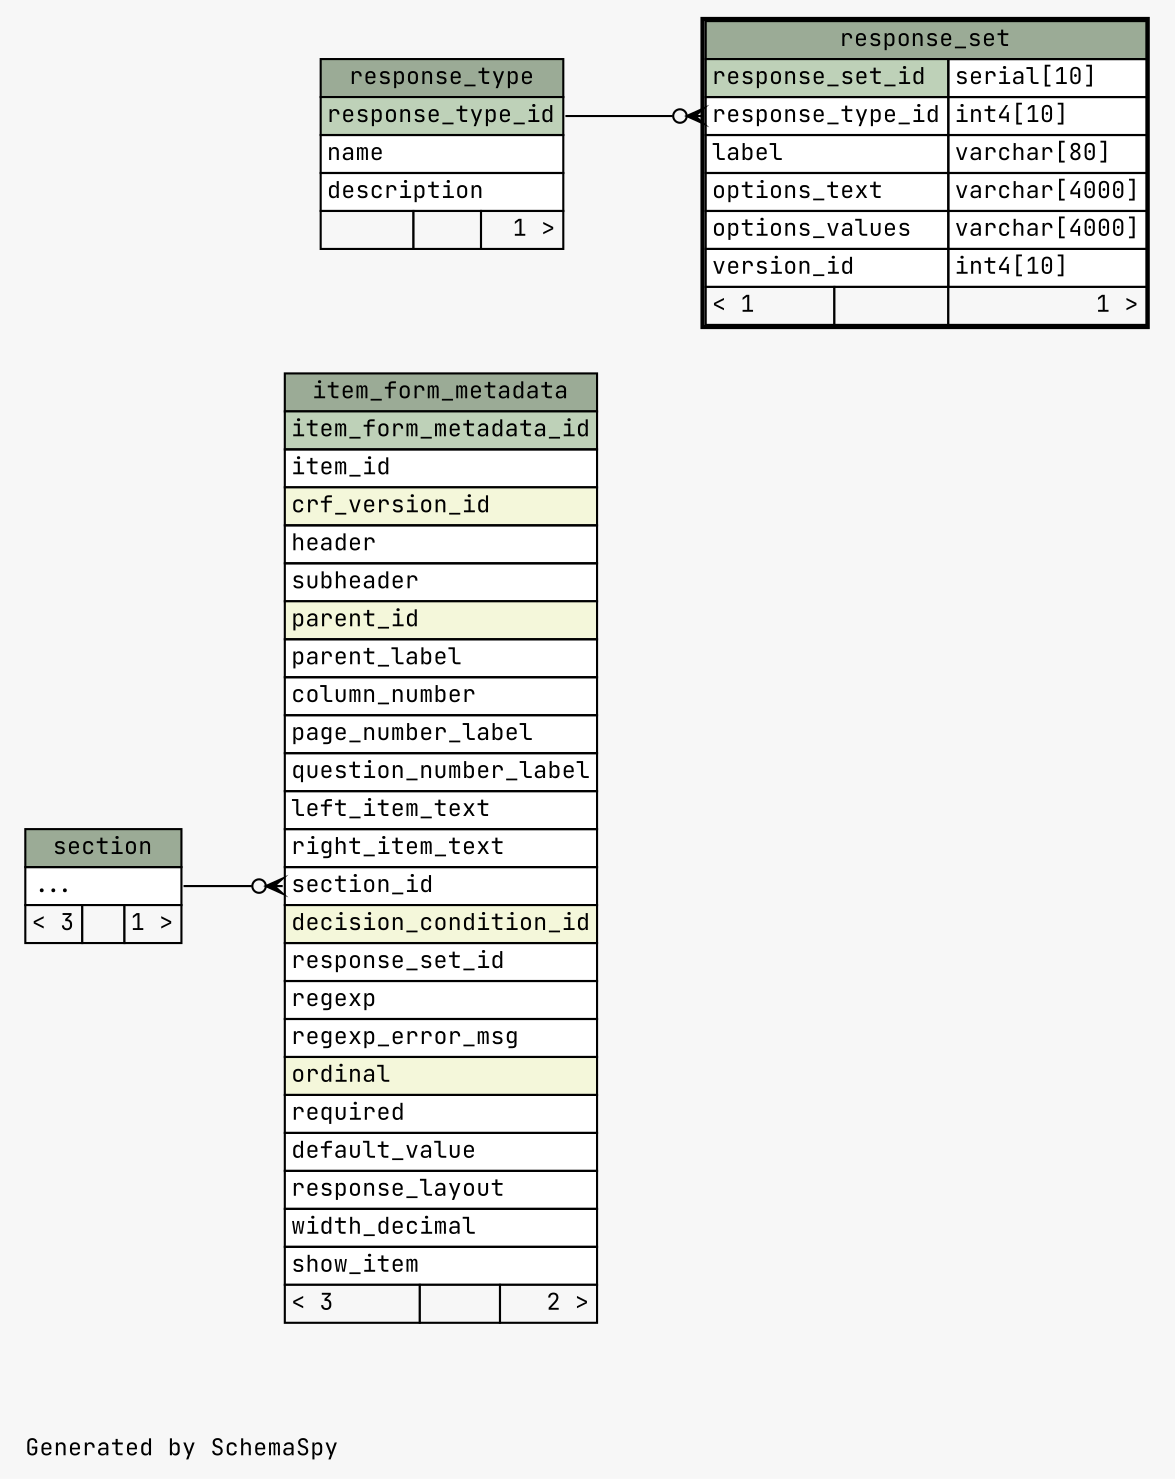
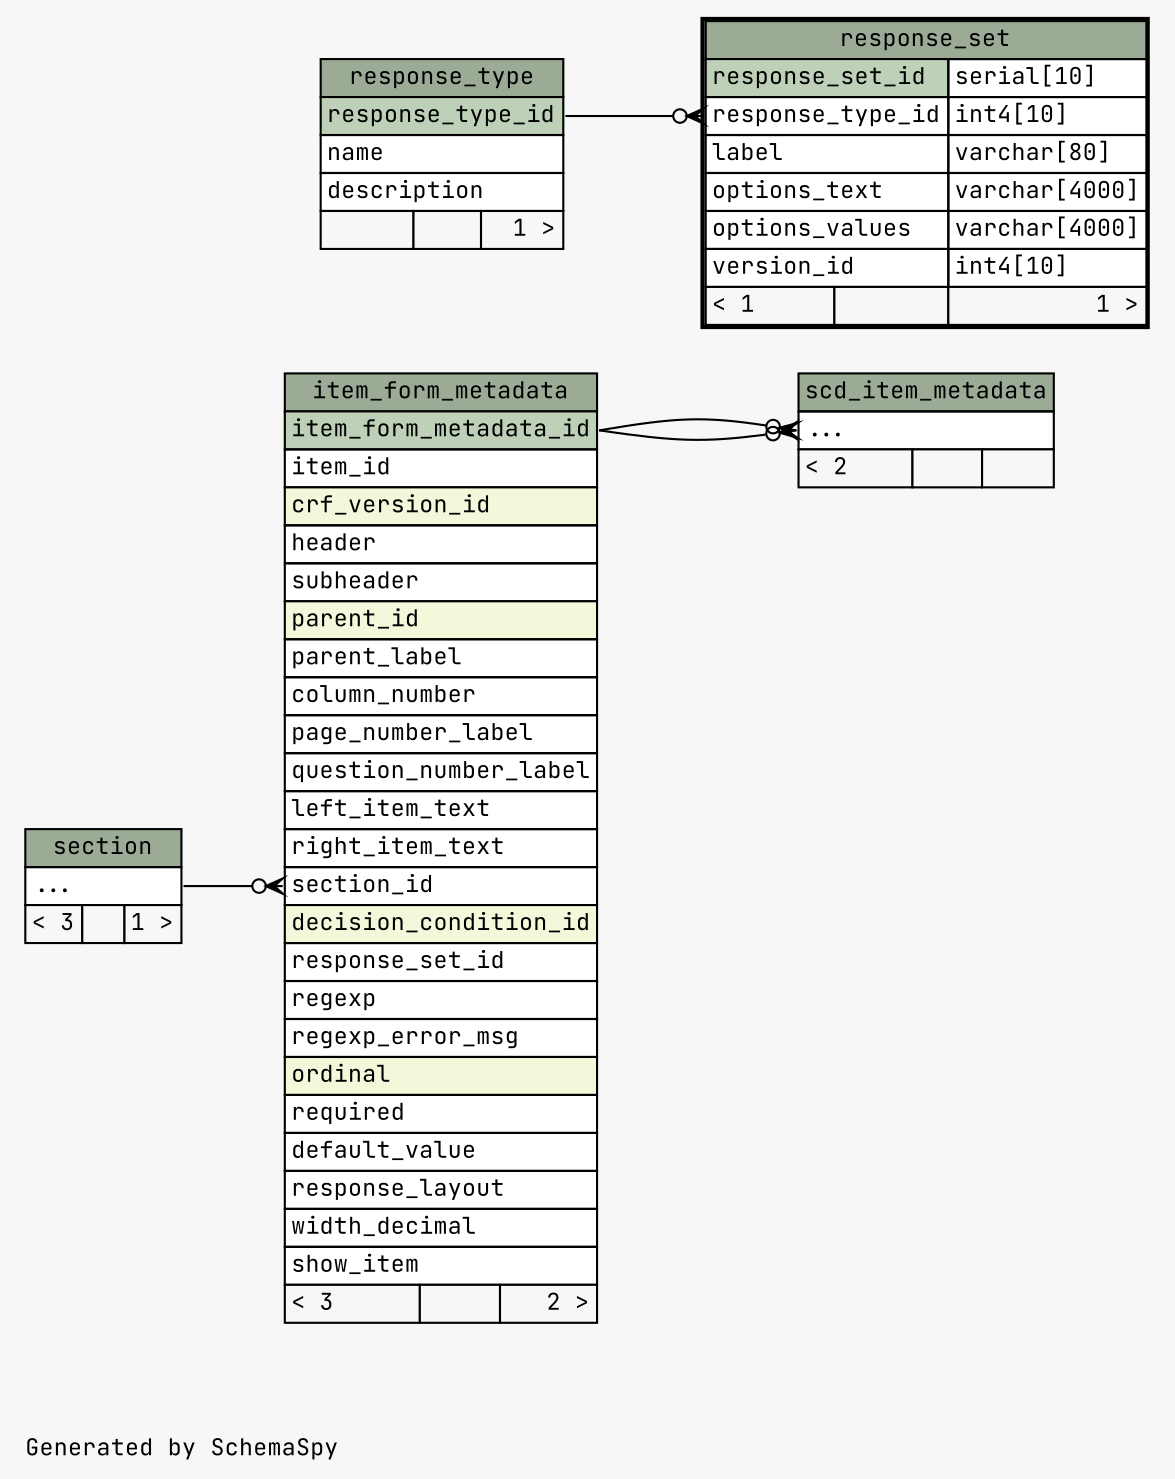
none -> (925, 430)
